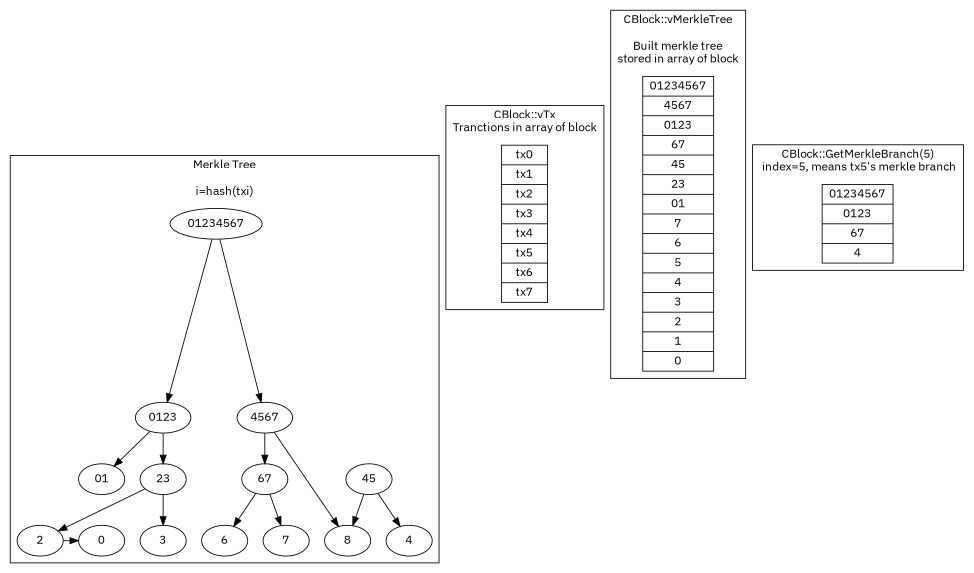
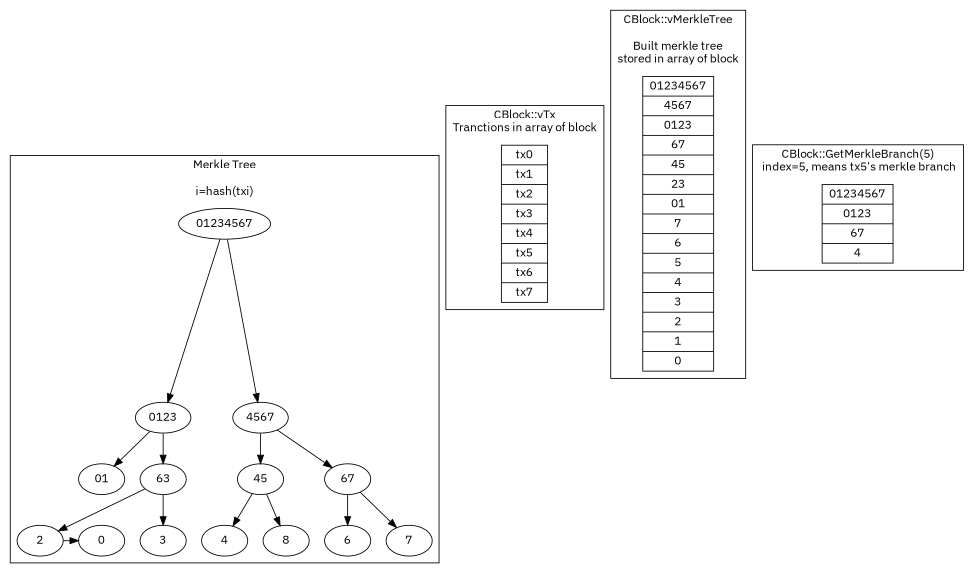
(304, 476) -> (261, 444)
(163, 479) -> (163, 479)
